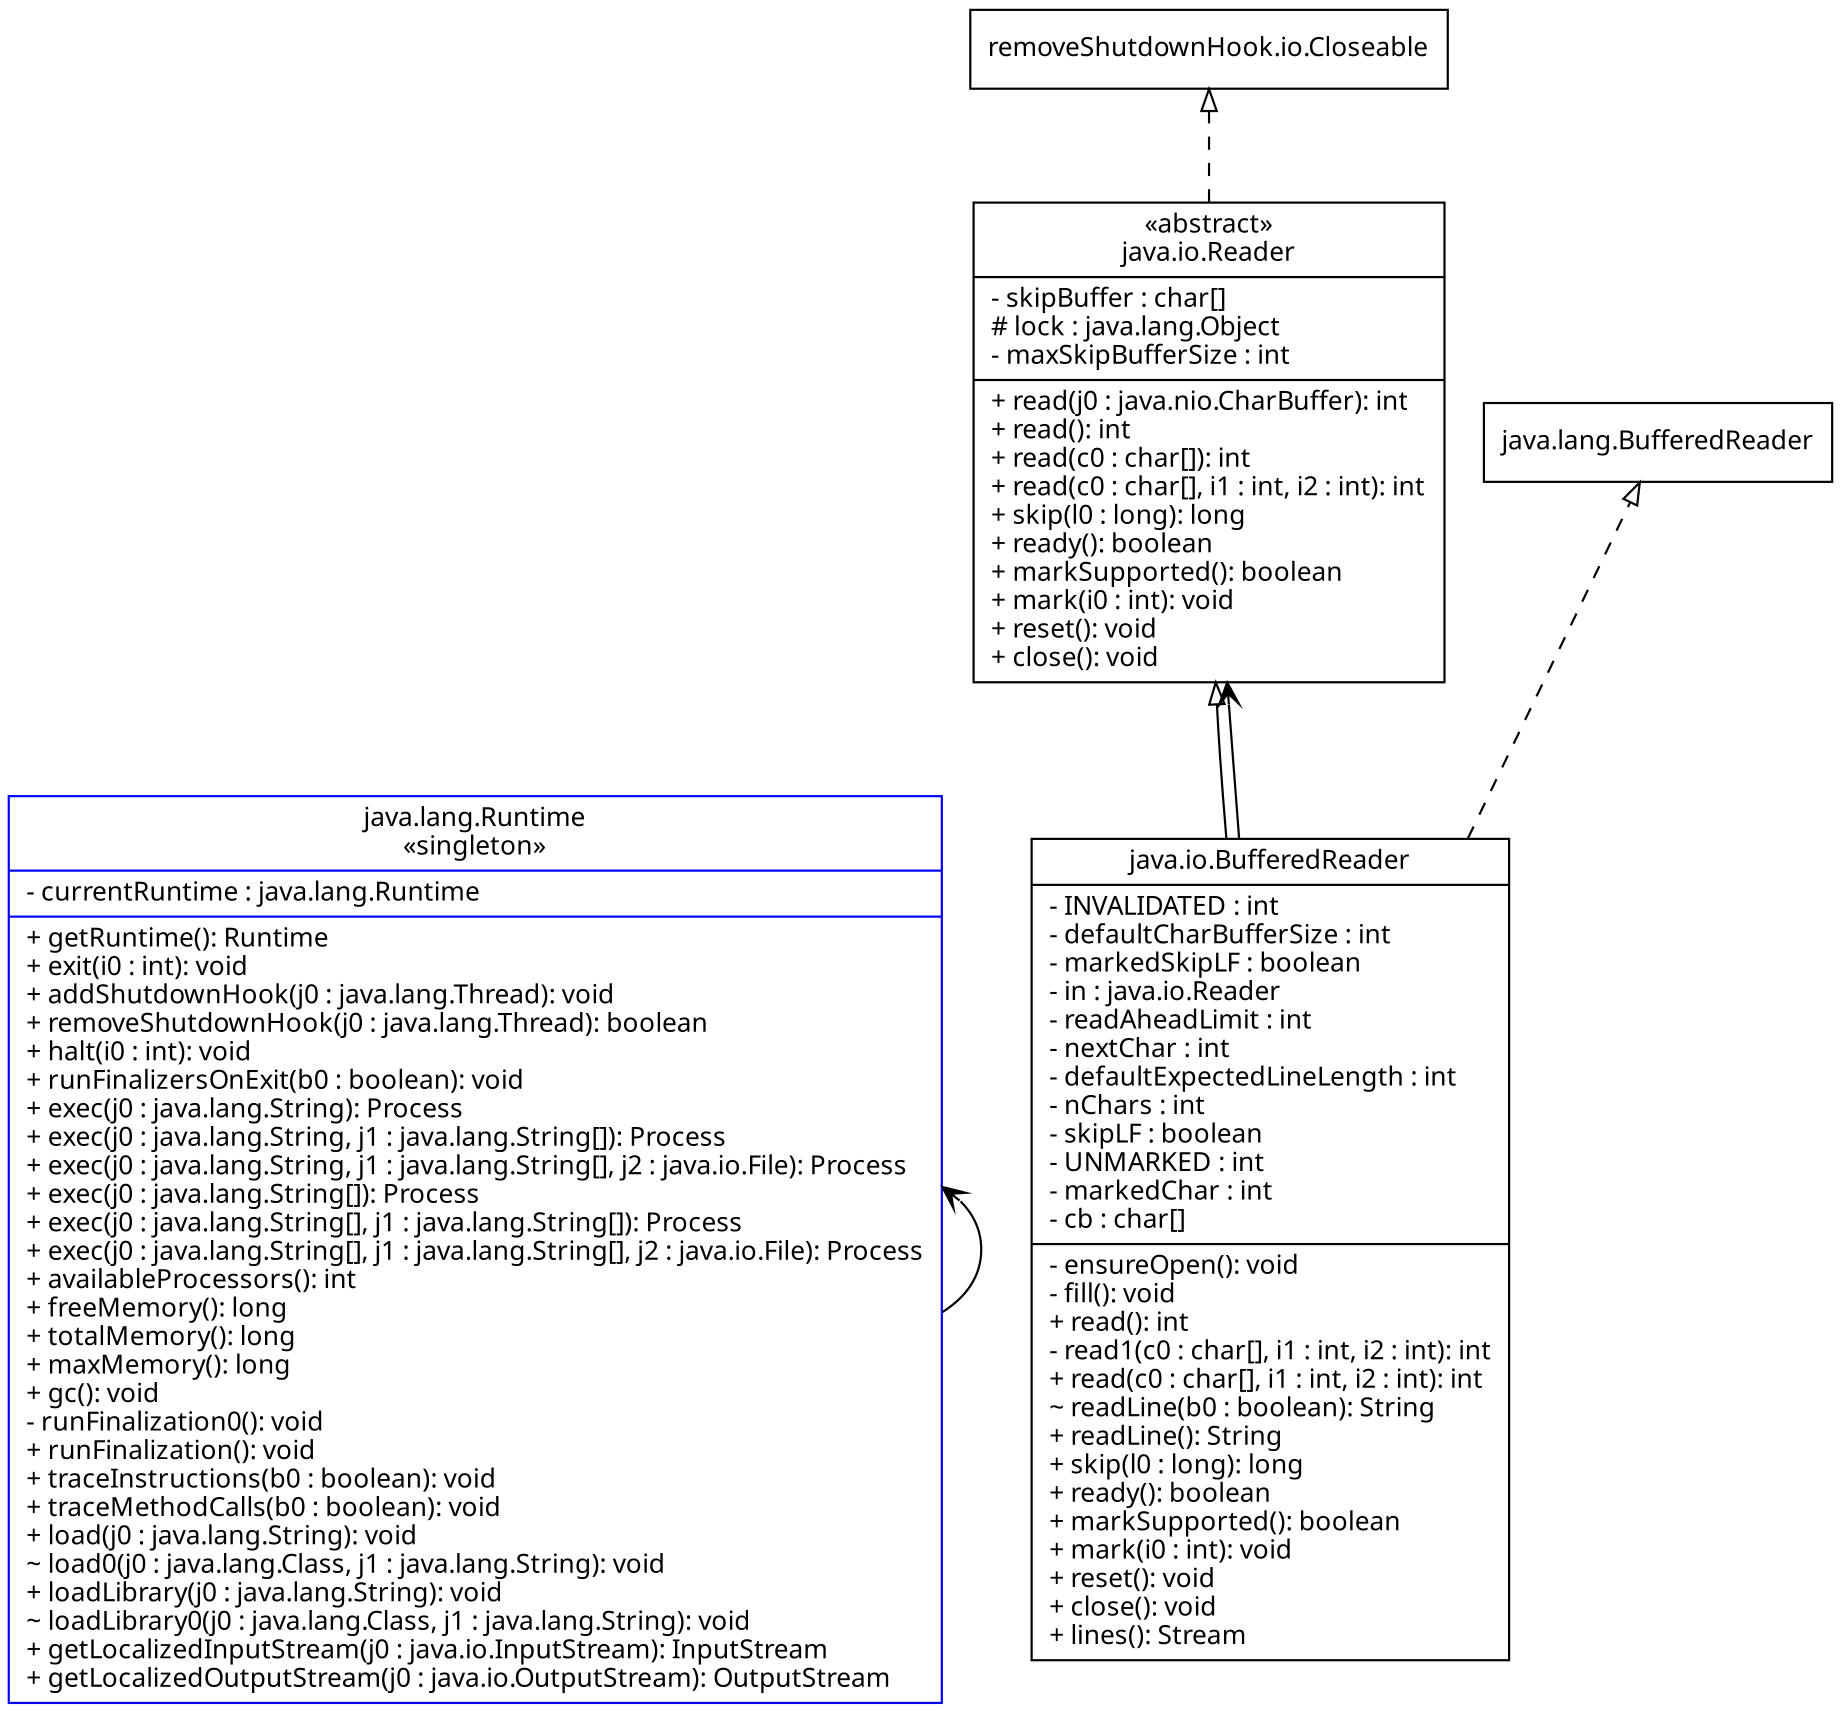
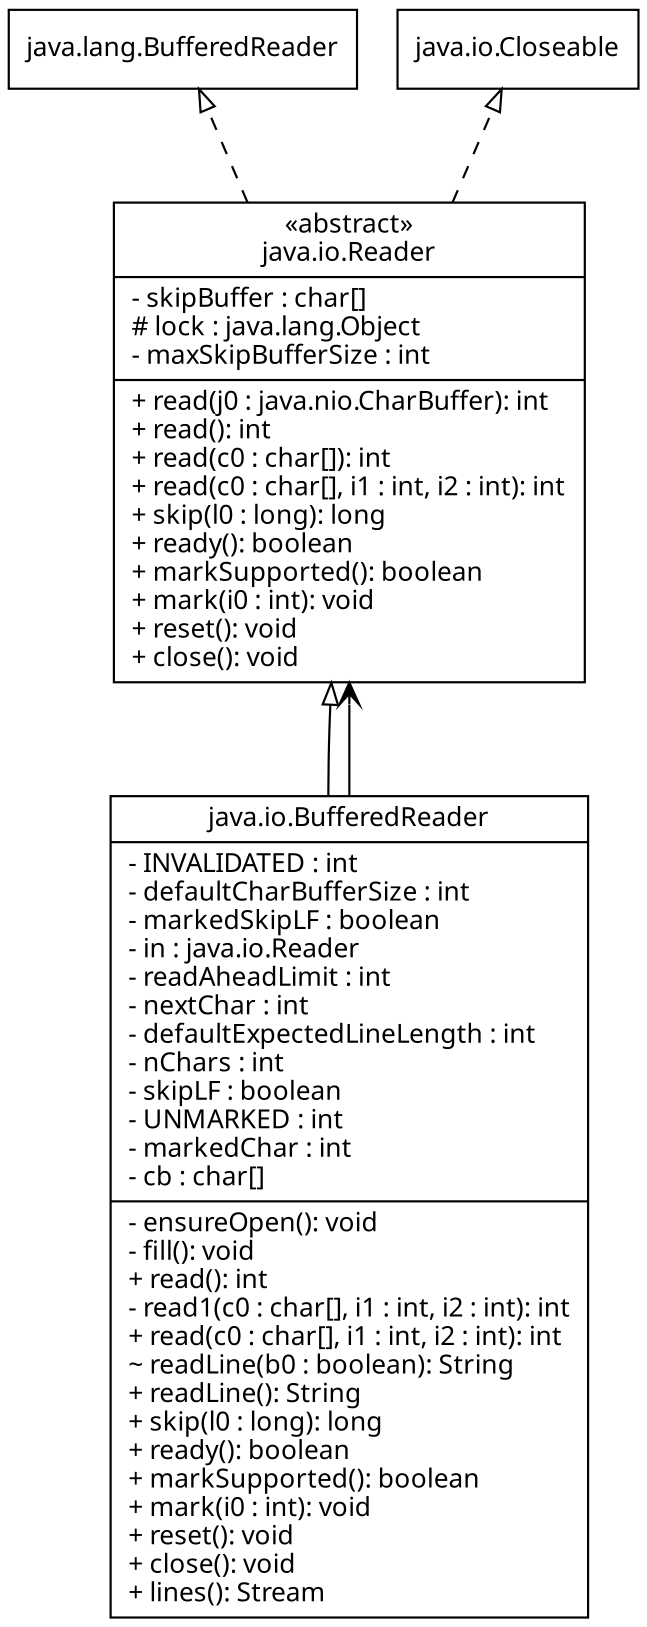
(1209, 49) -> (518, 49)
(1549, 671) -> (228, 156)
(475, 1250) -> none
